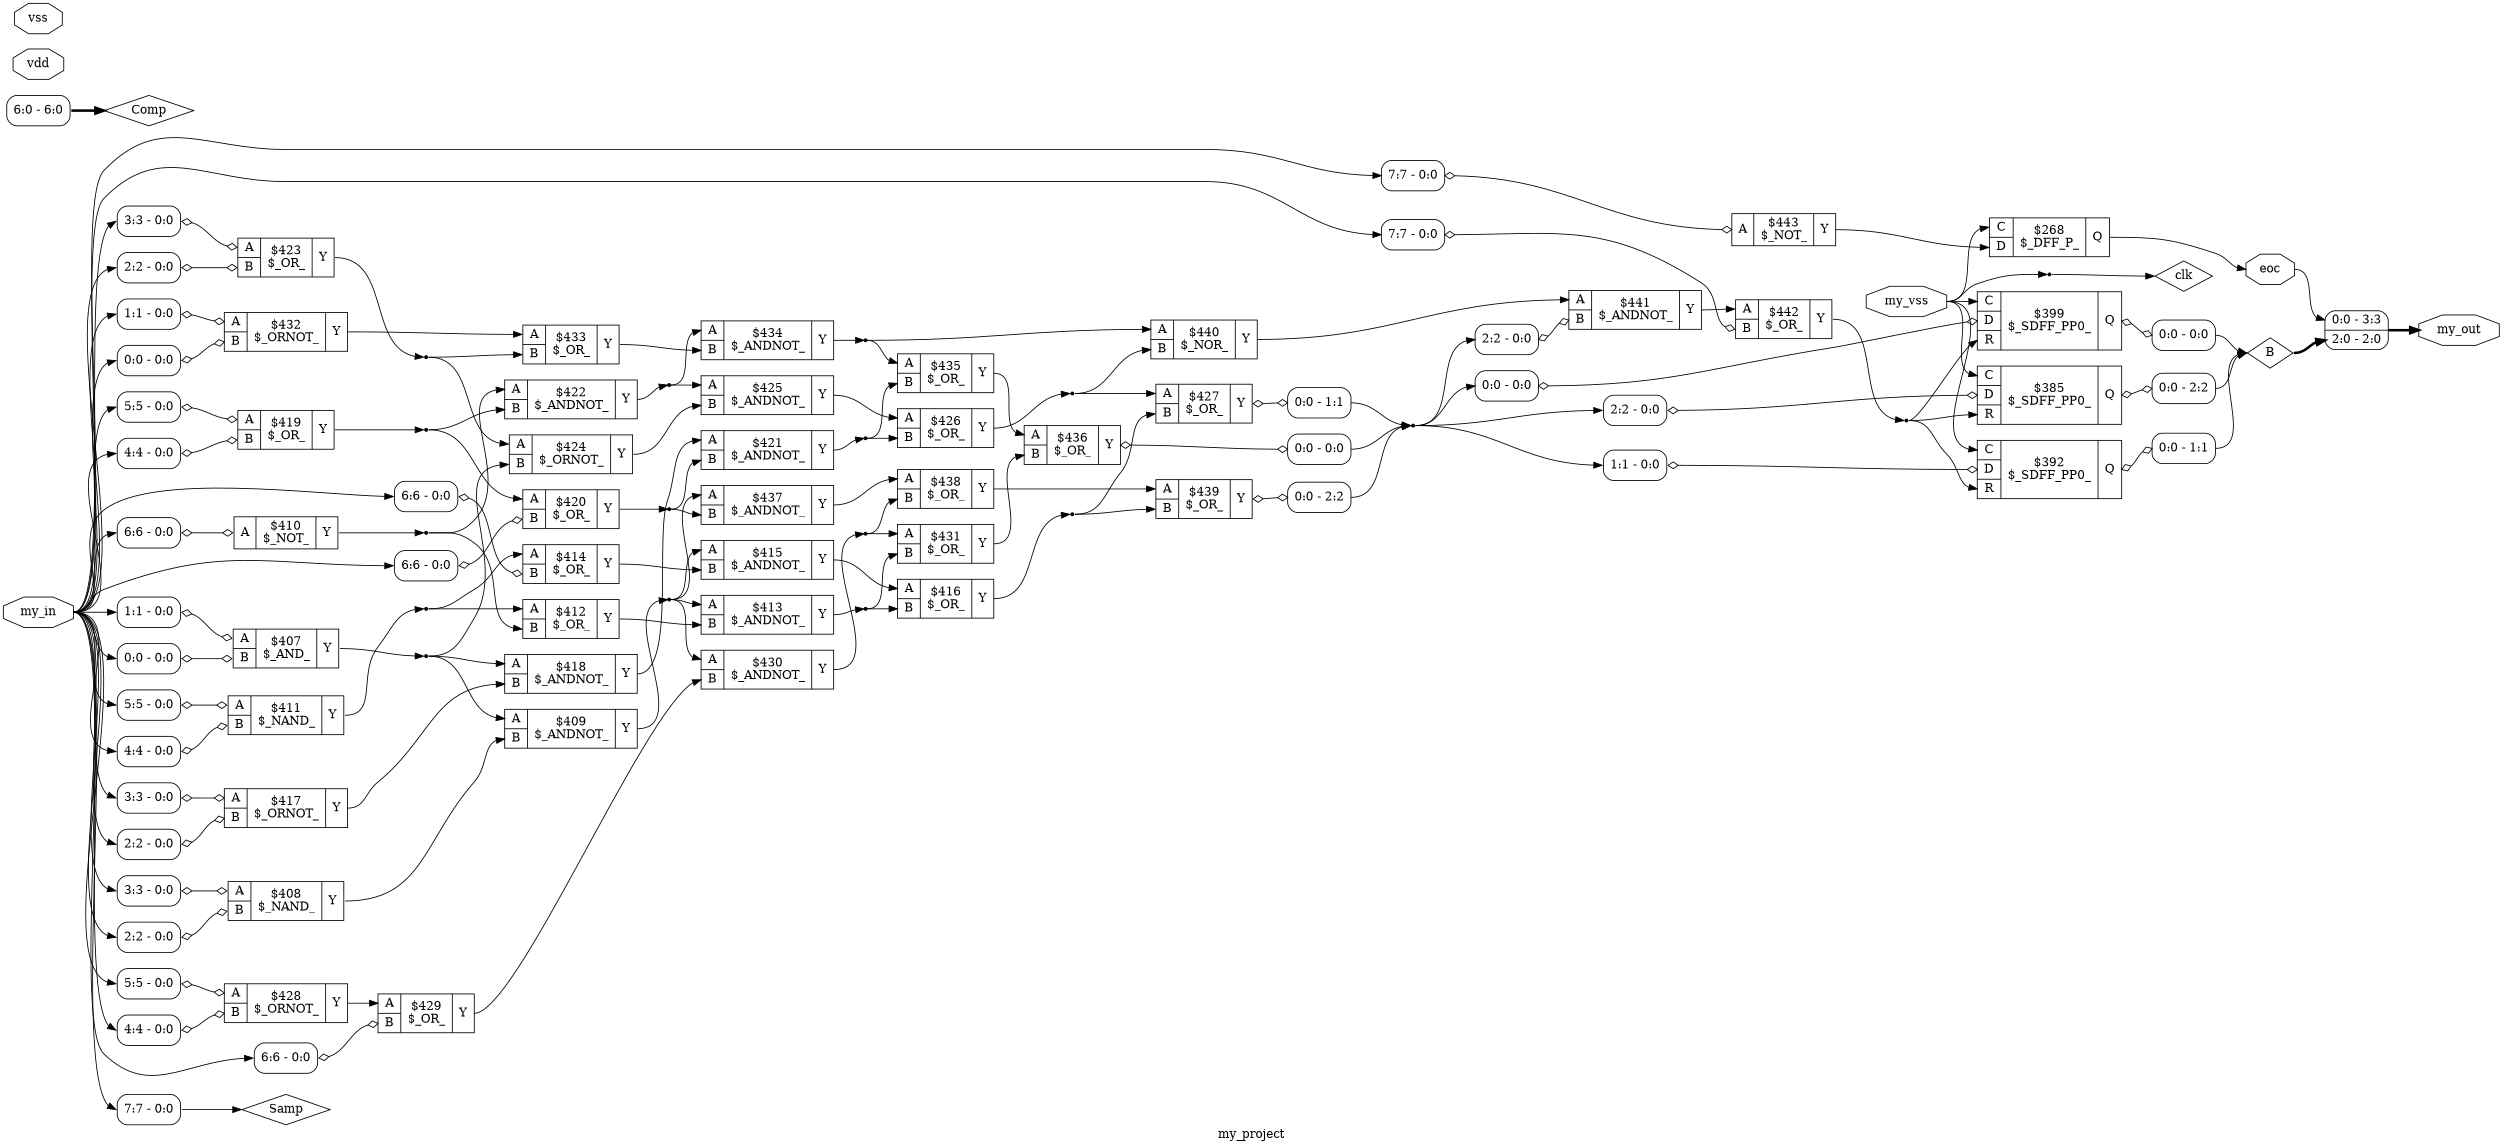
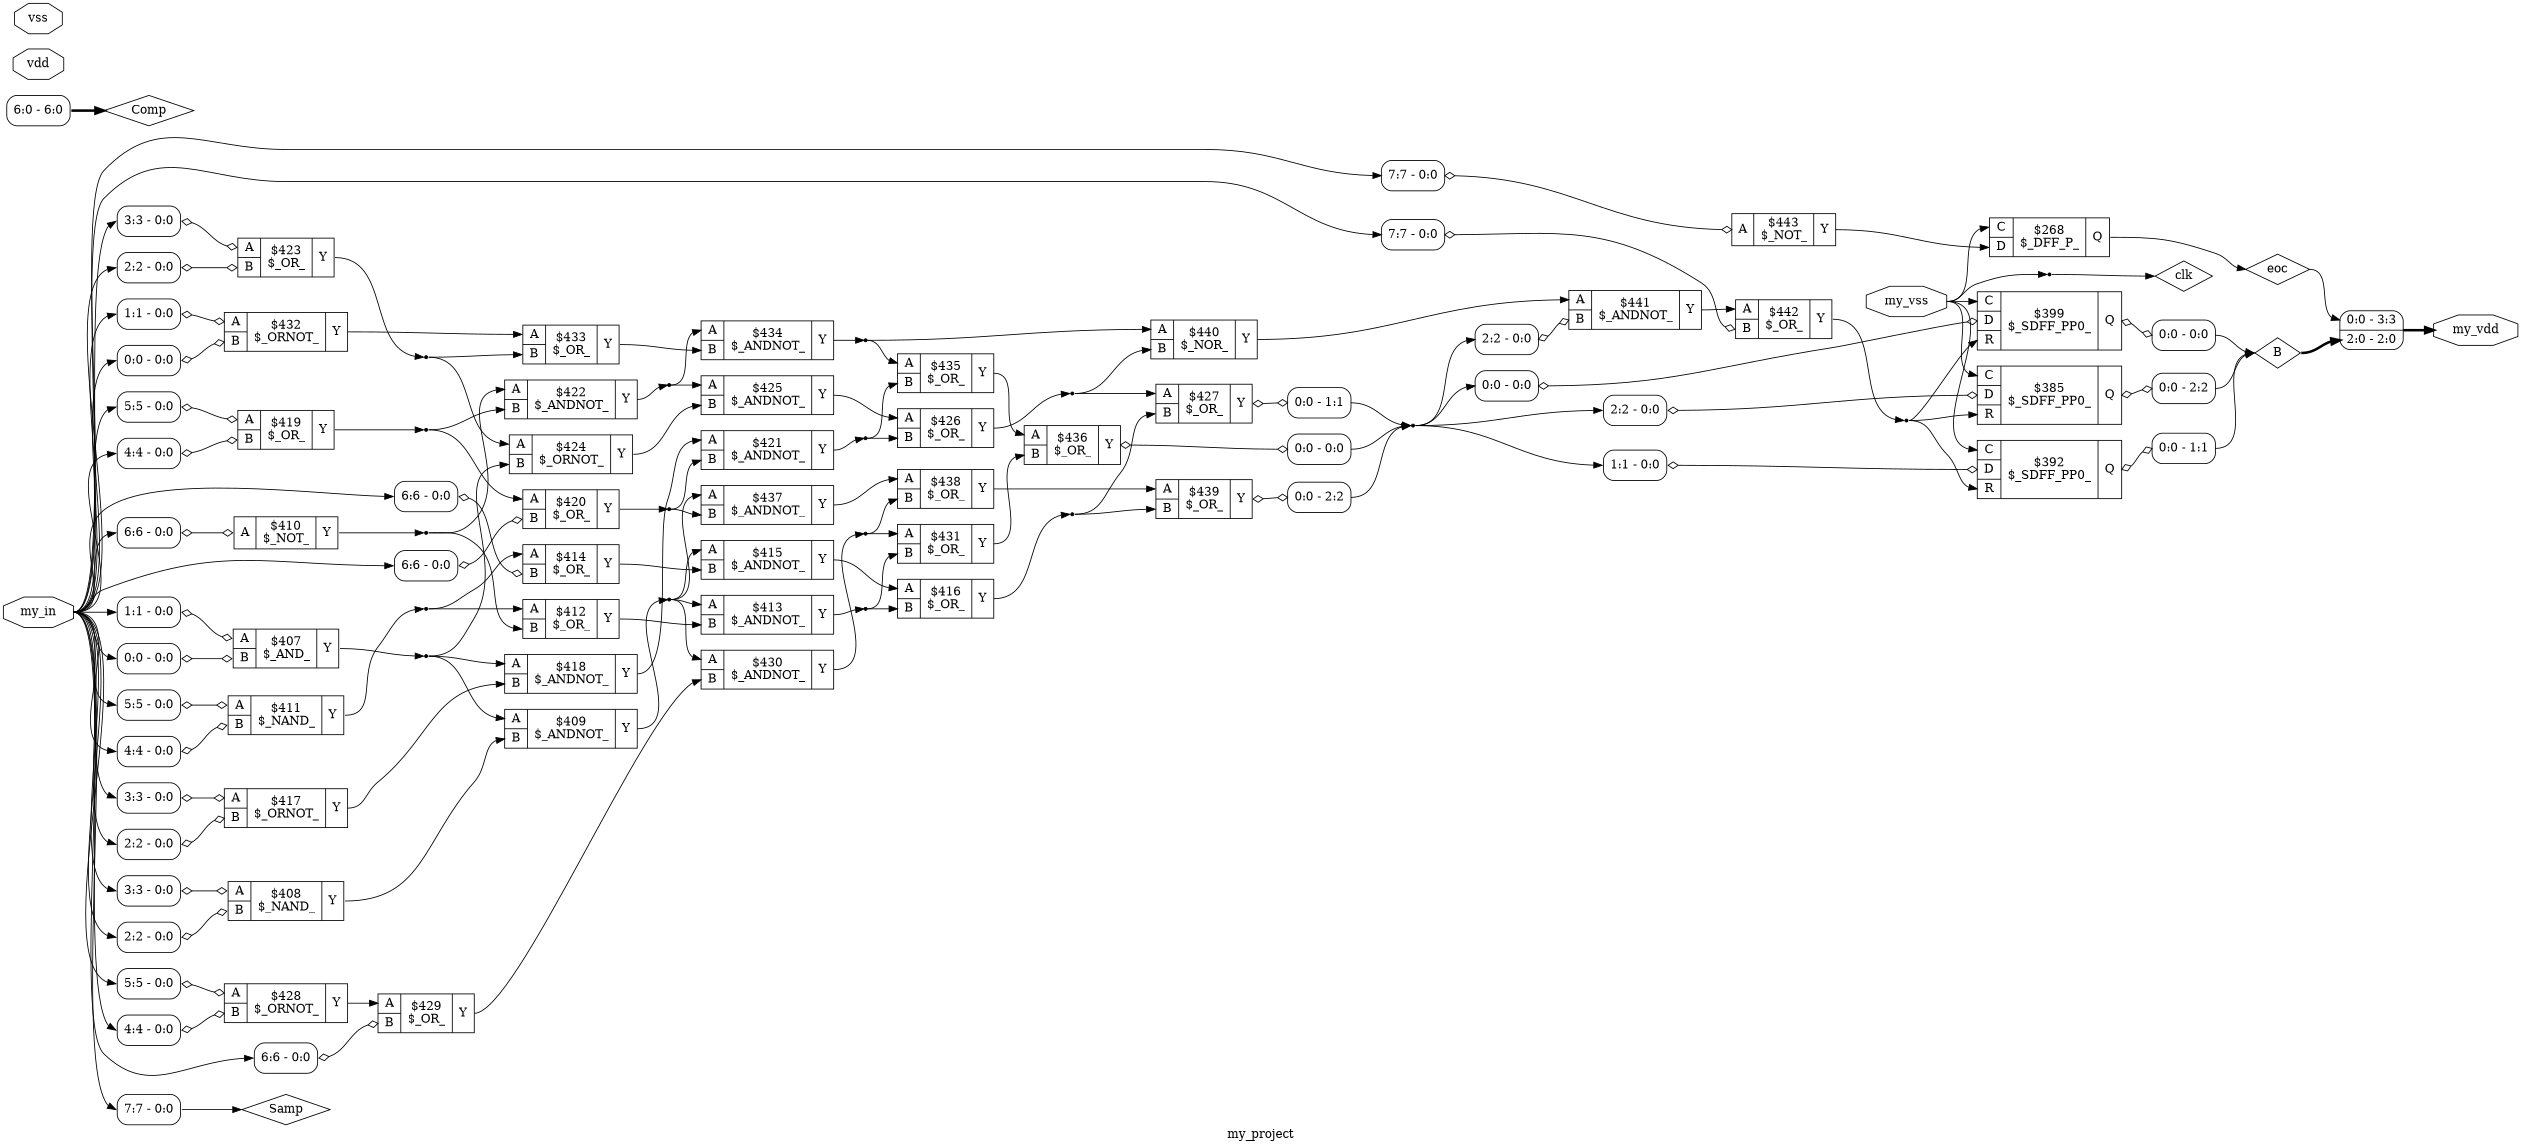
(2270, 269) -> (2278, 269)
(2459, 330) -> (2476, 330)
